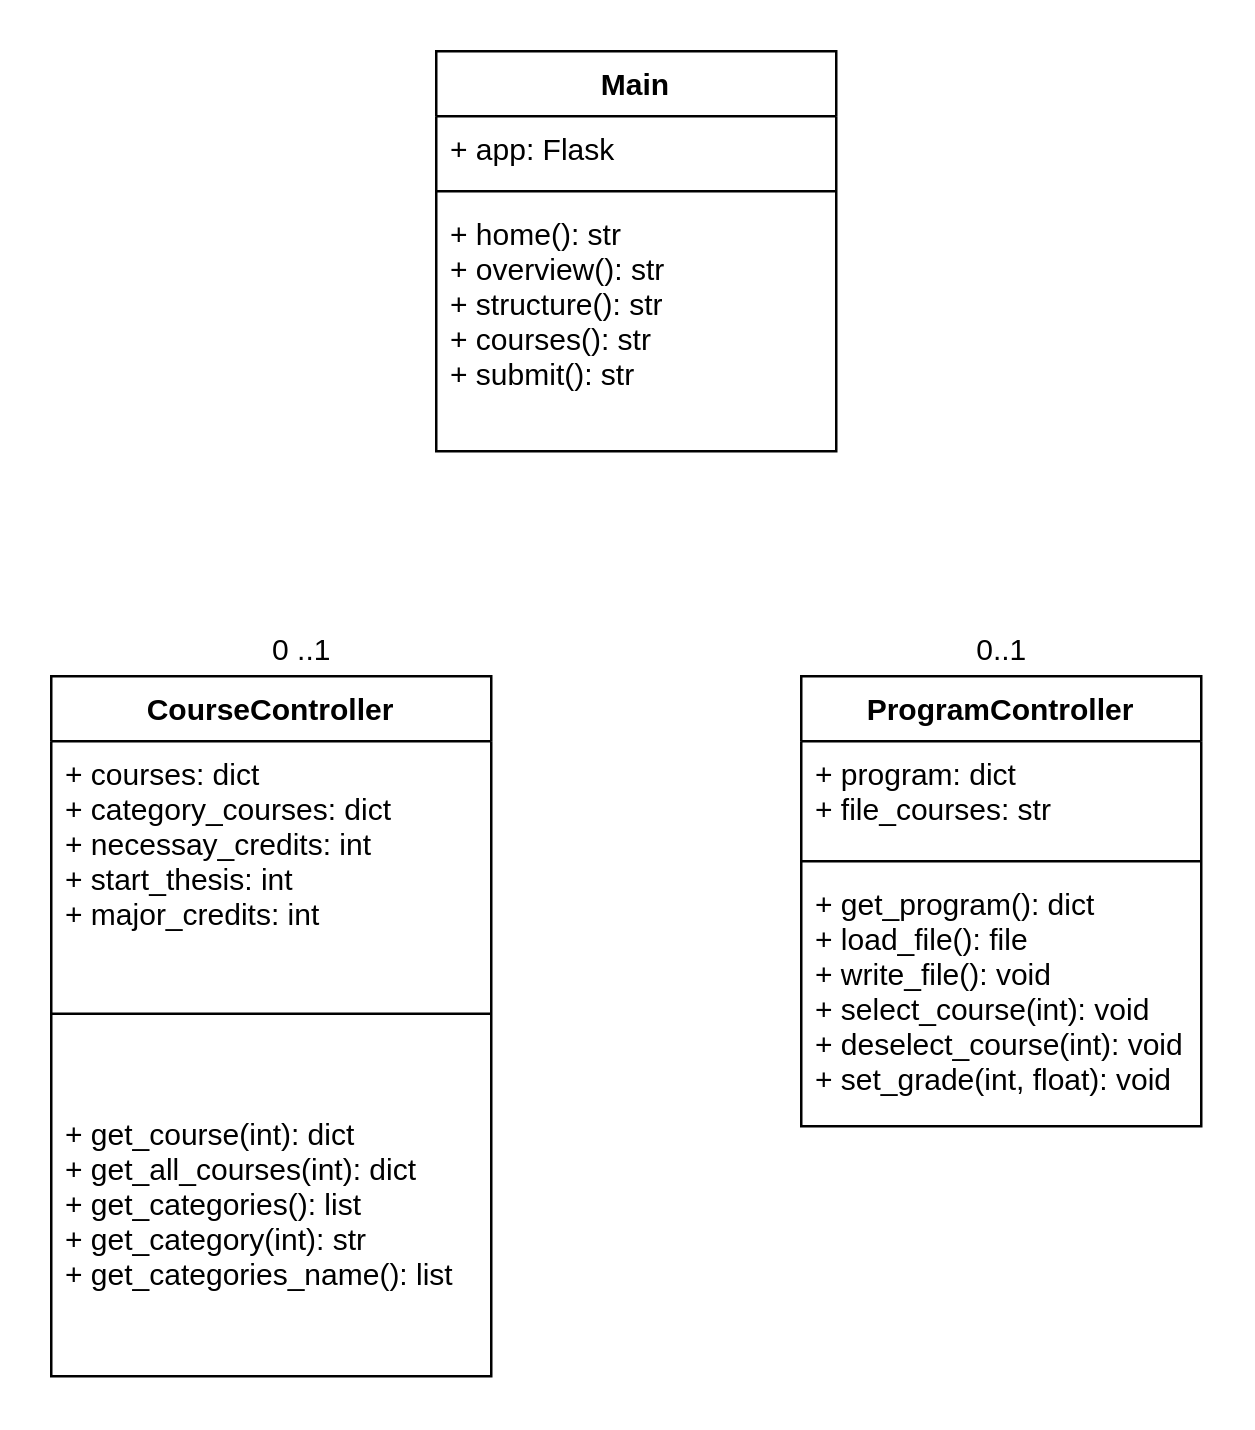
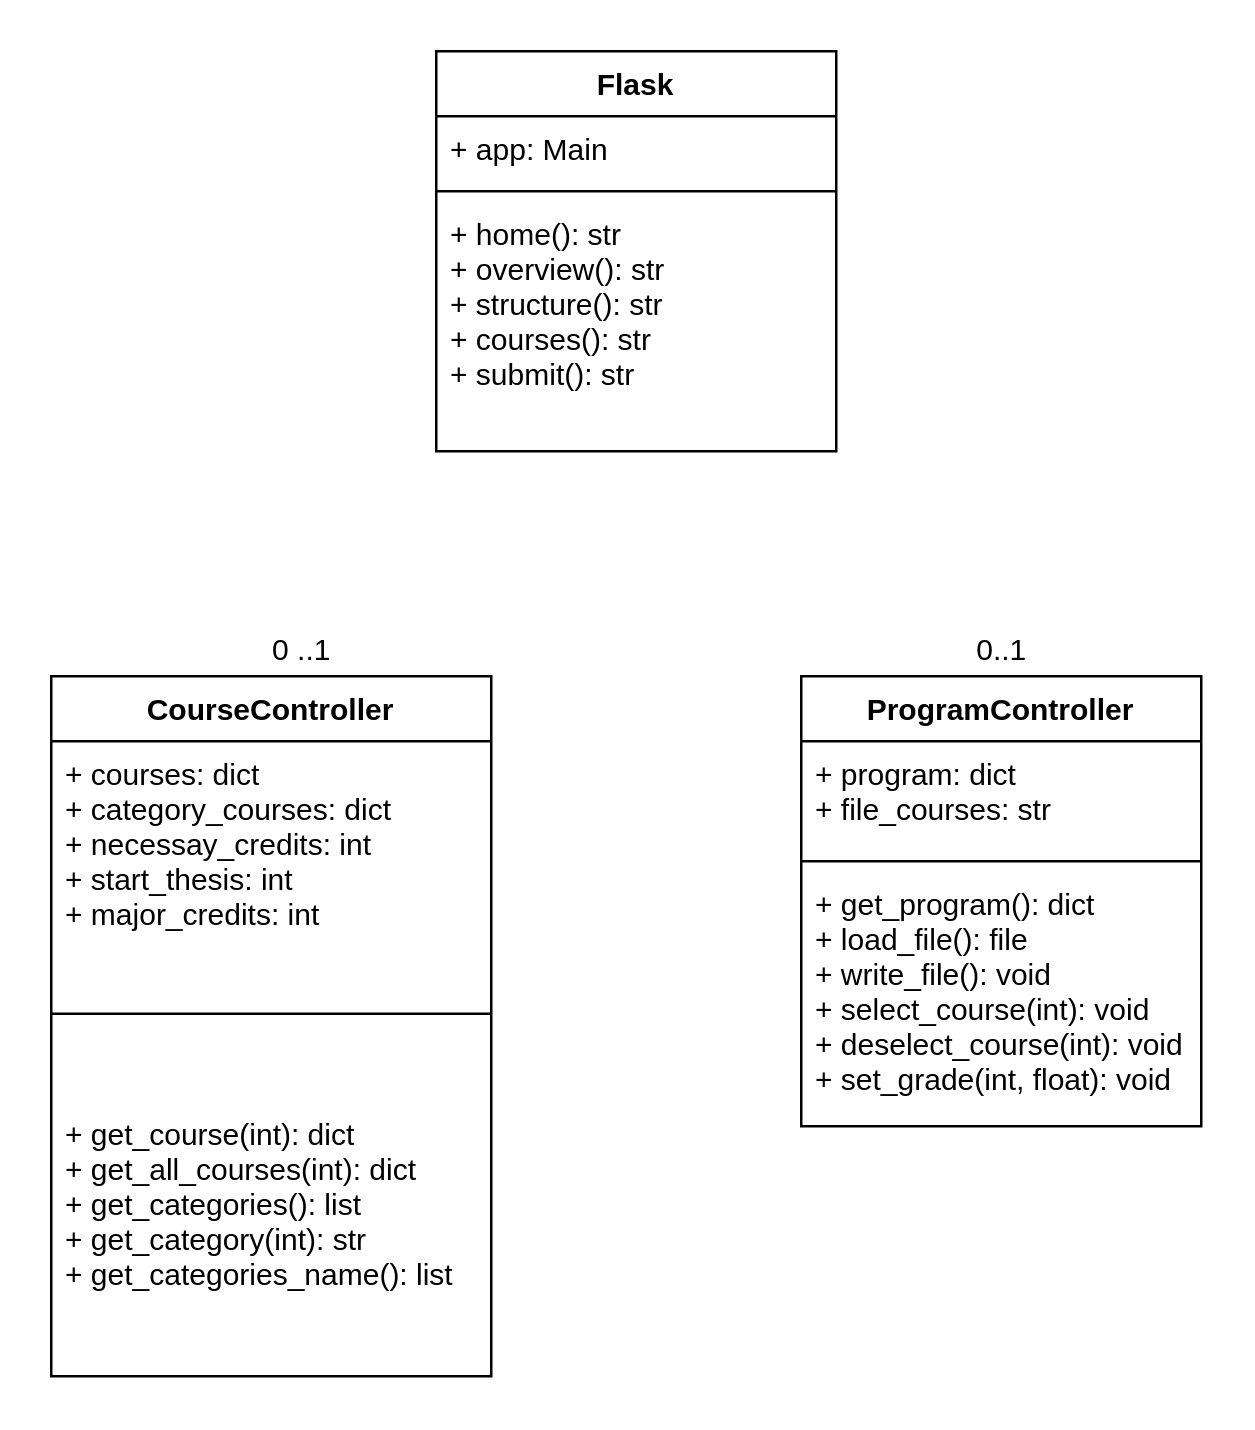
(635, 85) -> (635, 85)
(535, 150) -> (527, 150)
